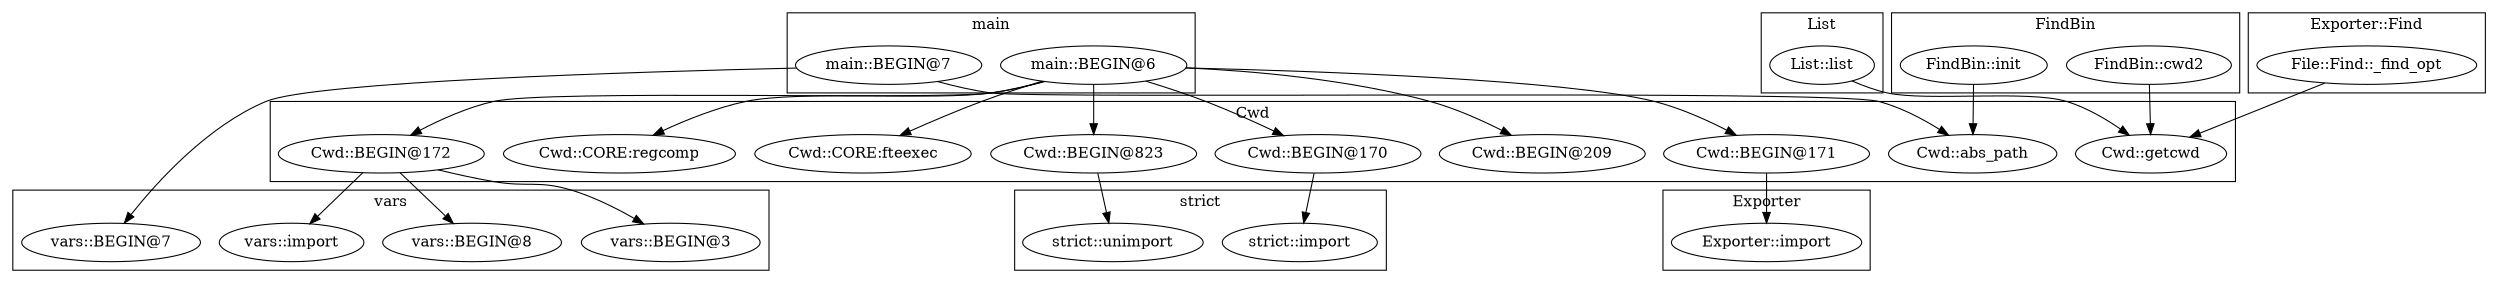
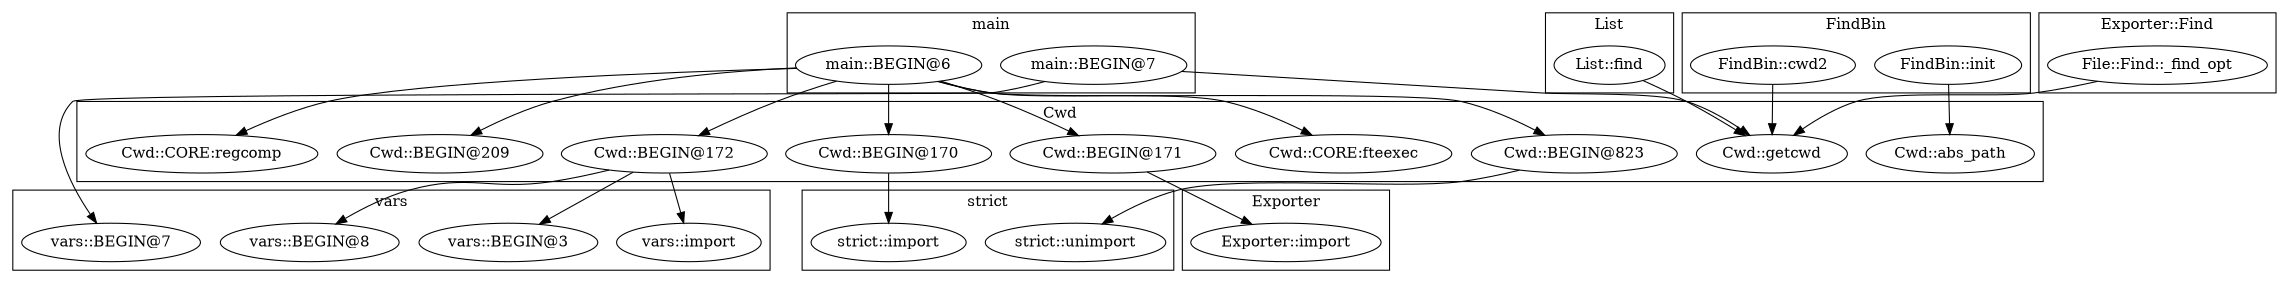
(1822, 65) -> (1610, 65)
(1441, 95) -> (1465, 88)
